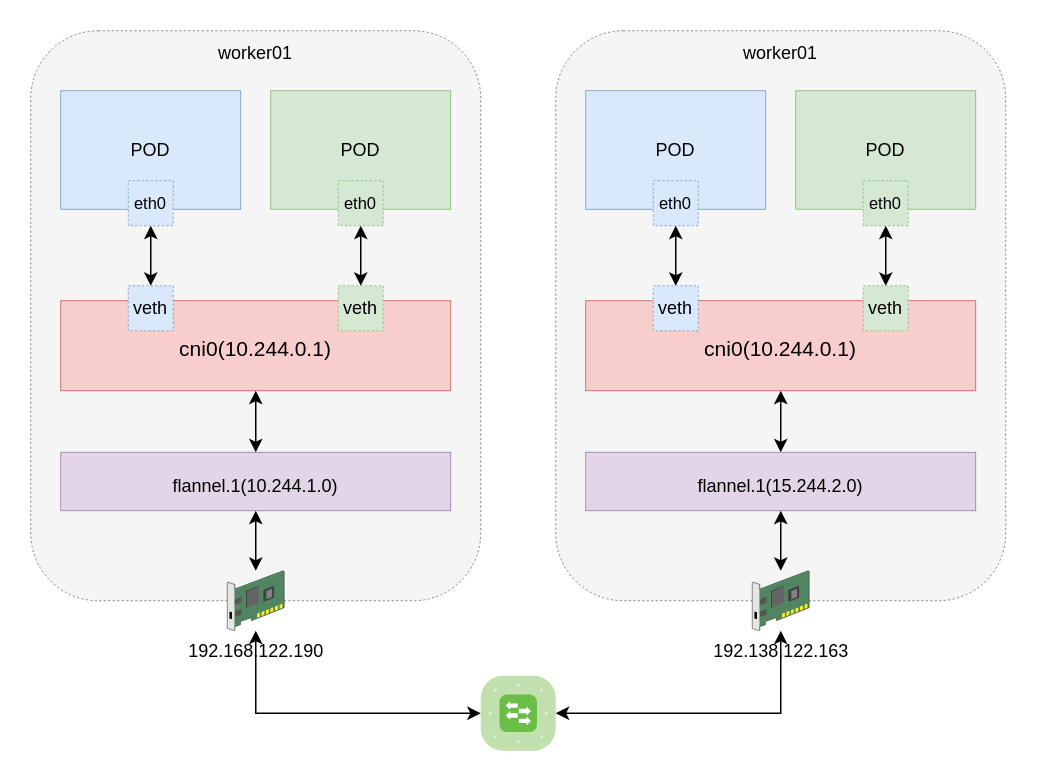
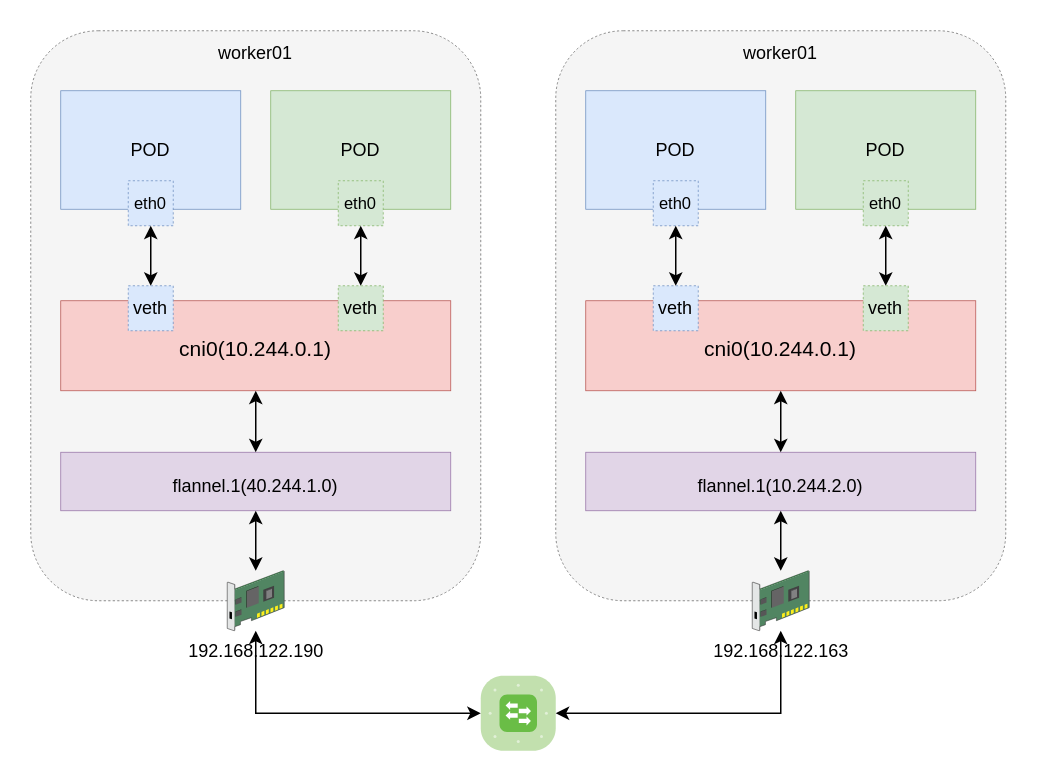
(256, 475) -> (256, 475)
(781, 475) -> (781, 475)
(782, 652) -> (782, 652)
